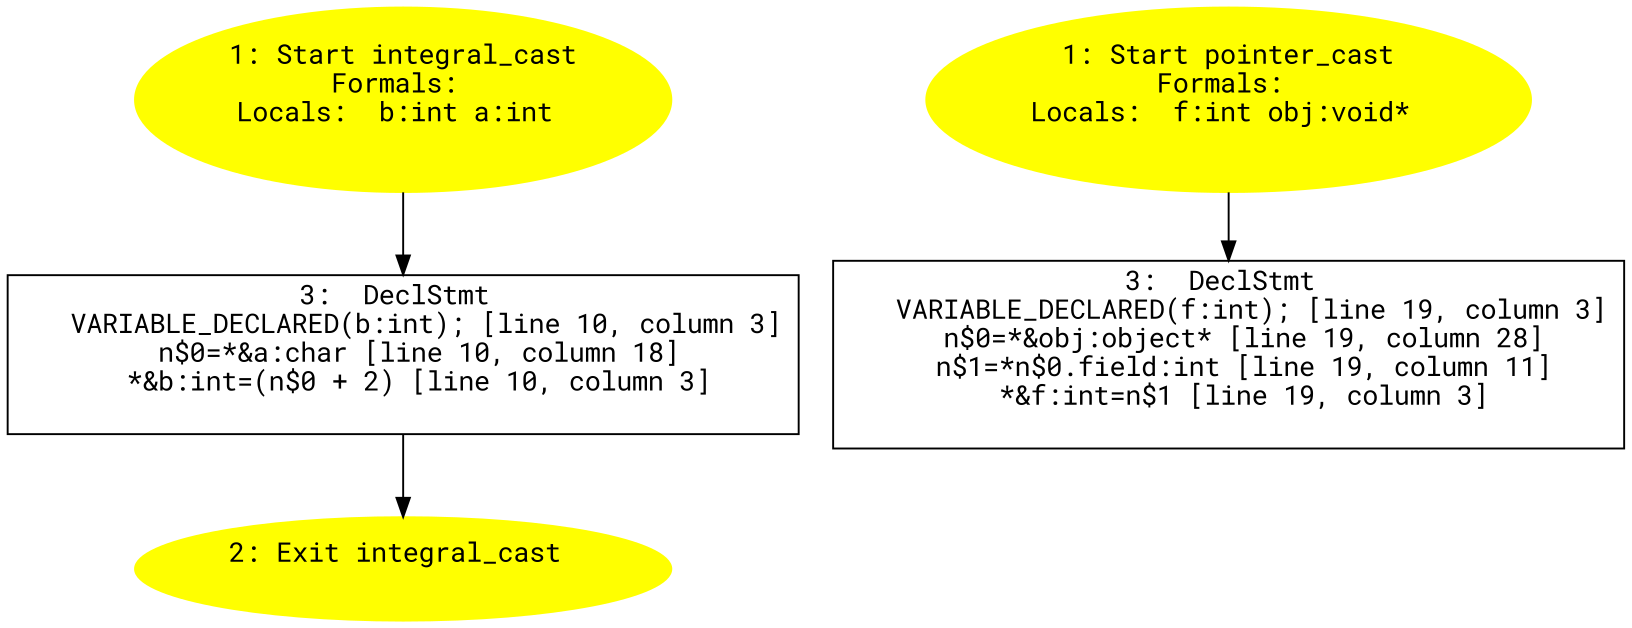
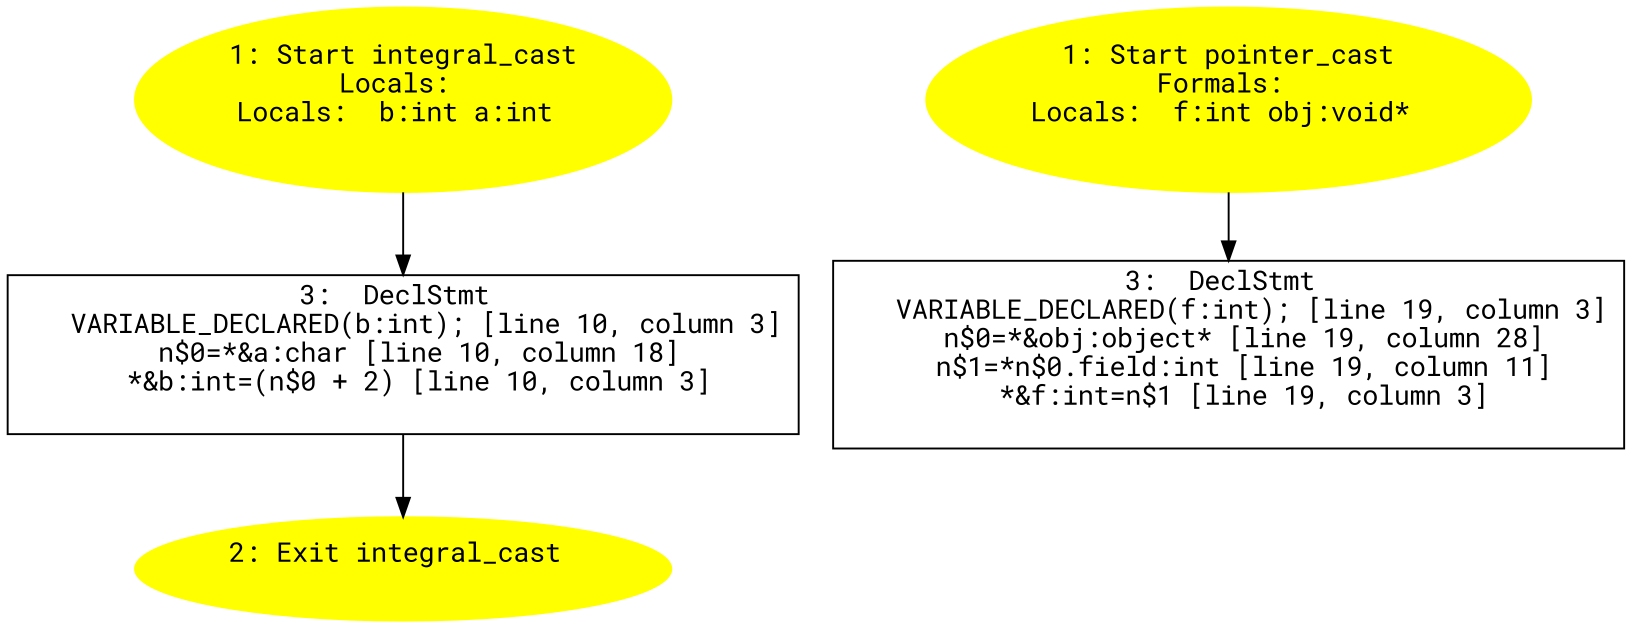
(403, 100) -> (403, 100)
